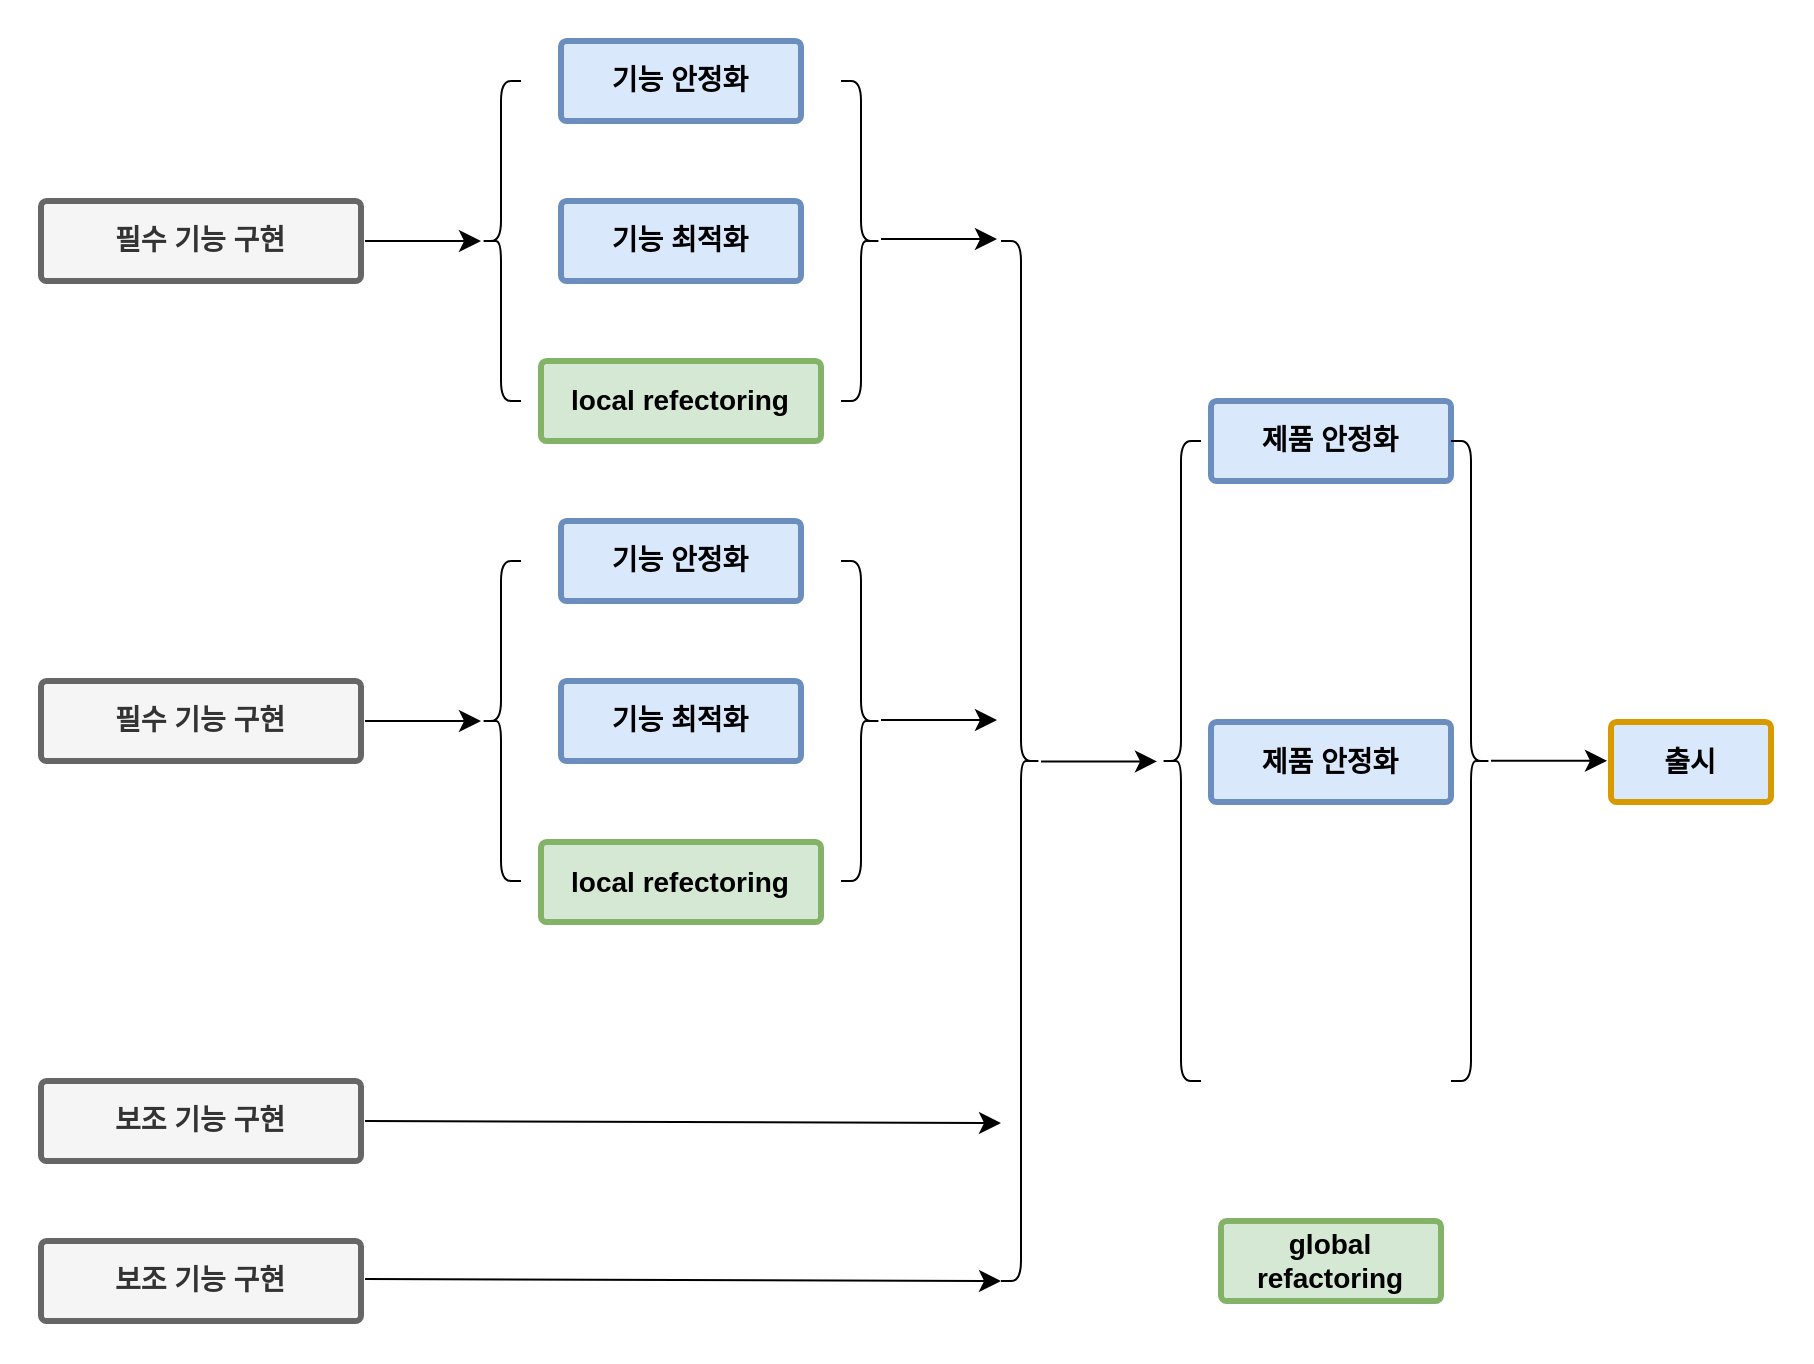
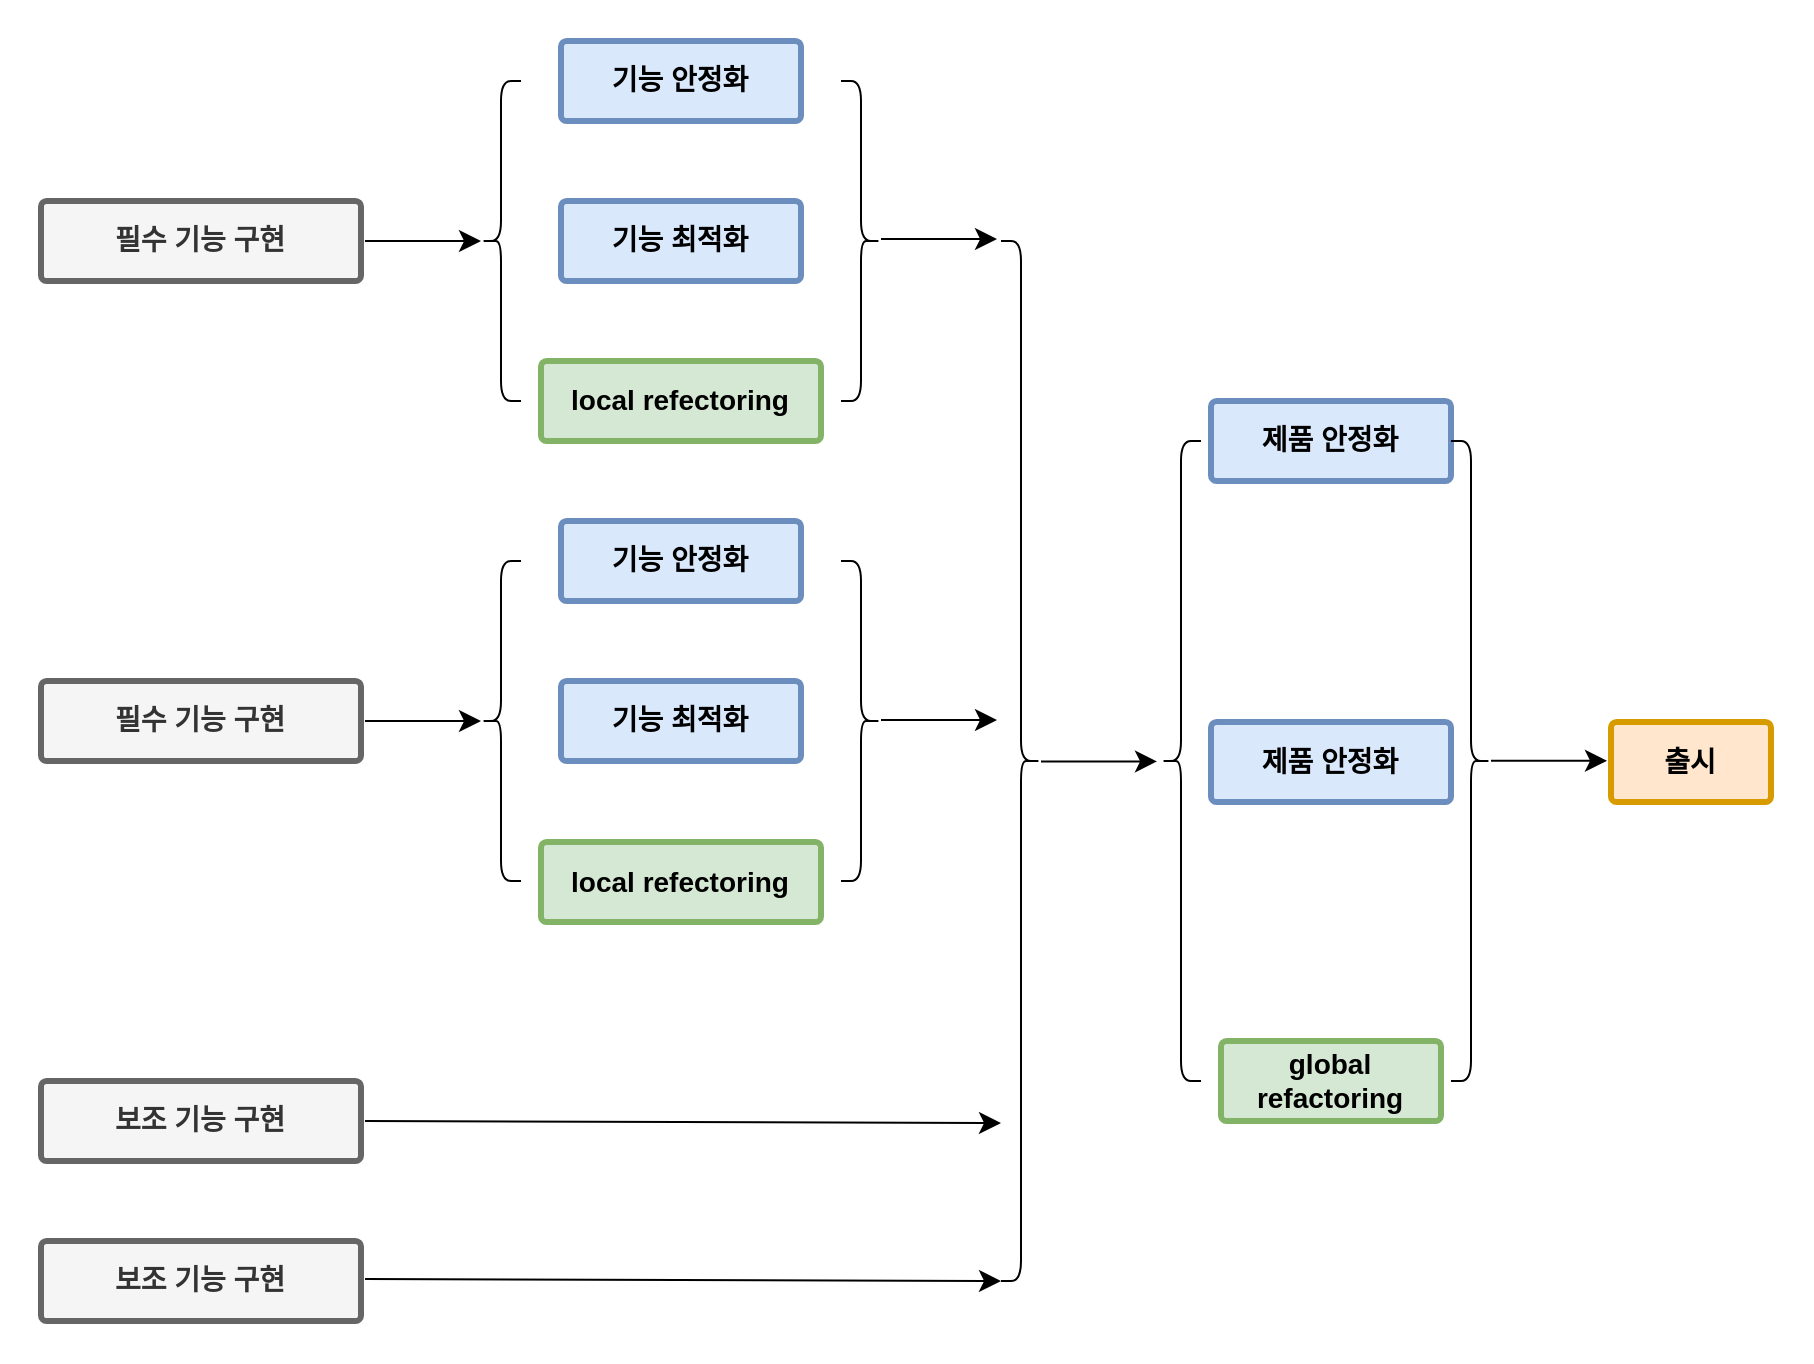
(1691, 762) -> (1691, 762)
(1331, 1261) -> (1331, 1081)
